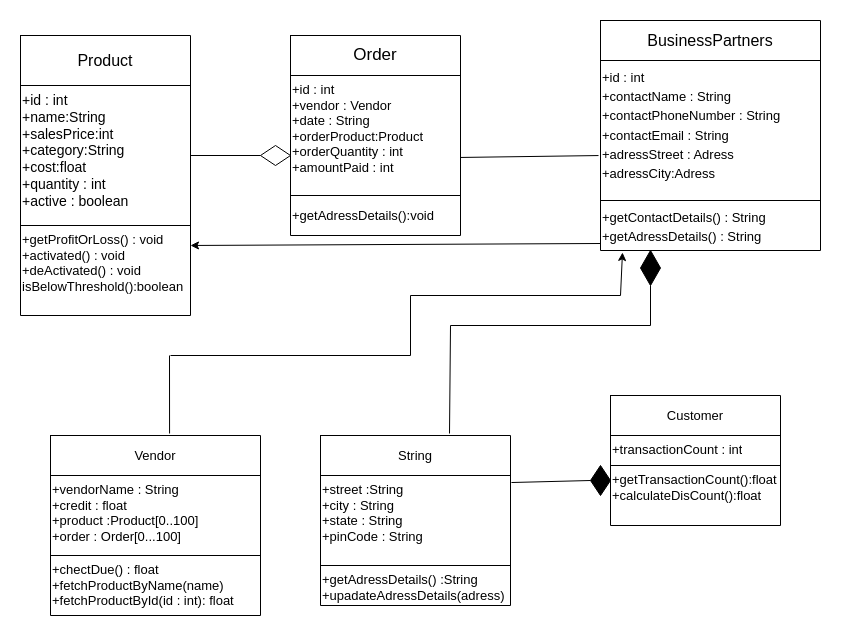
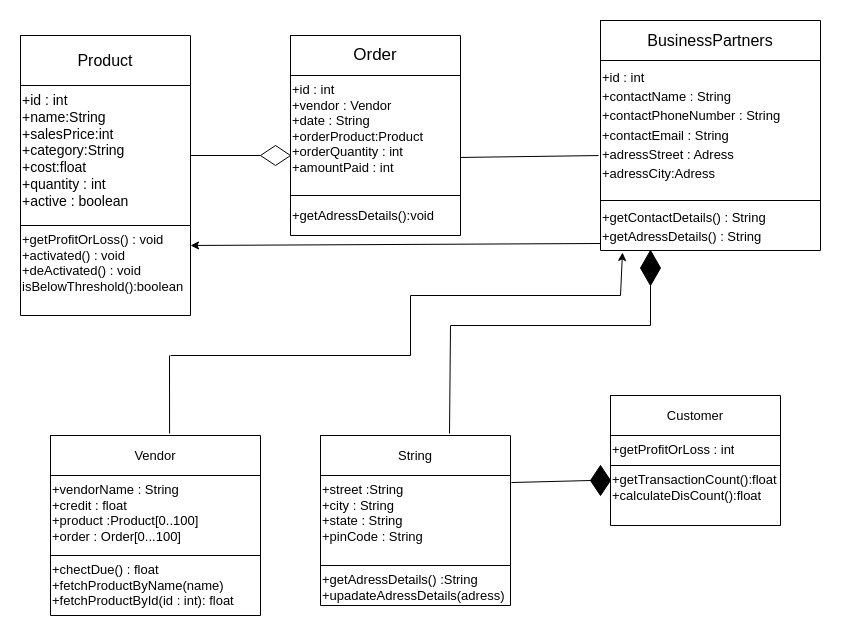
(688, 450) -> (684, 450)
